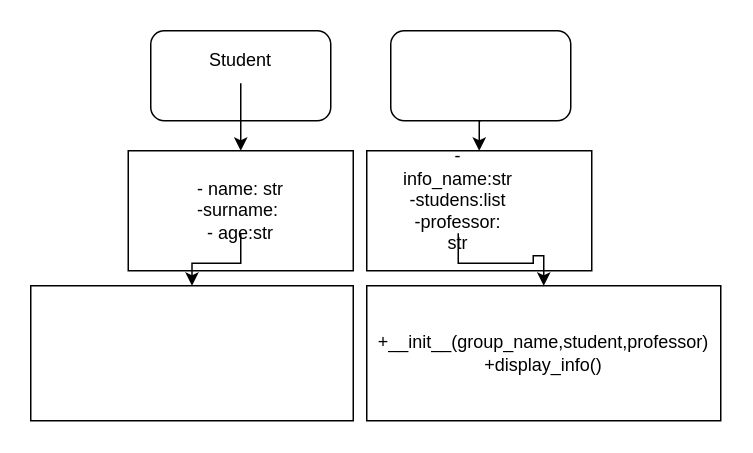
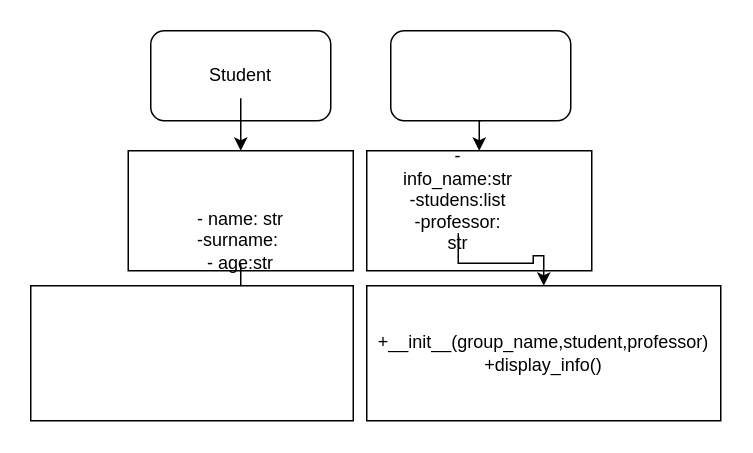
(241, 61) -> (241, 76)
(241, 211) -> (241, 241)
